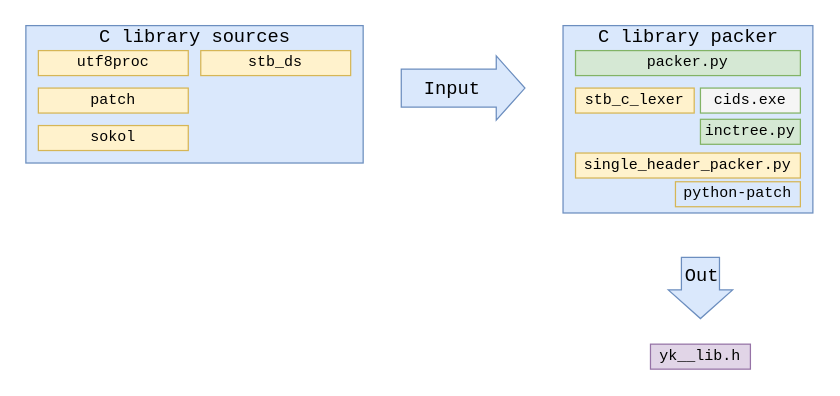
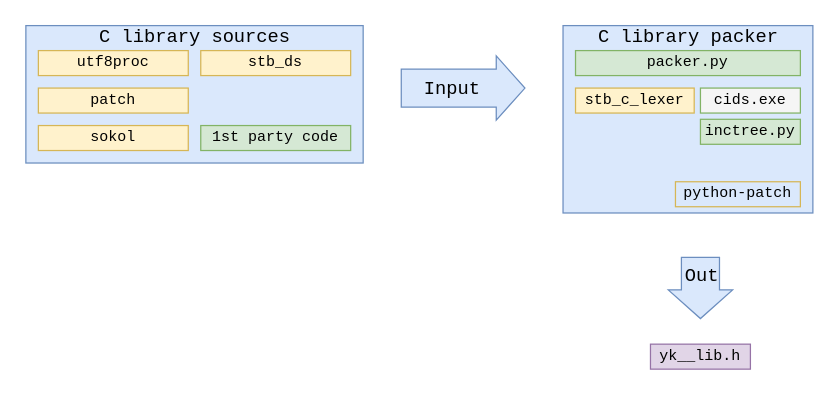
none -> (276, 138)
(688, 166) -> none
